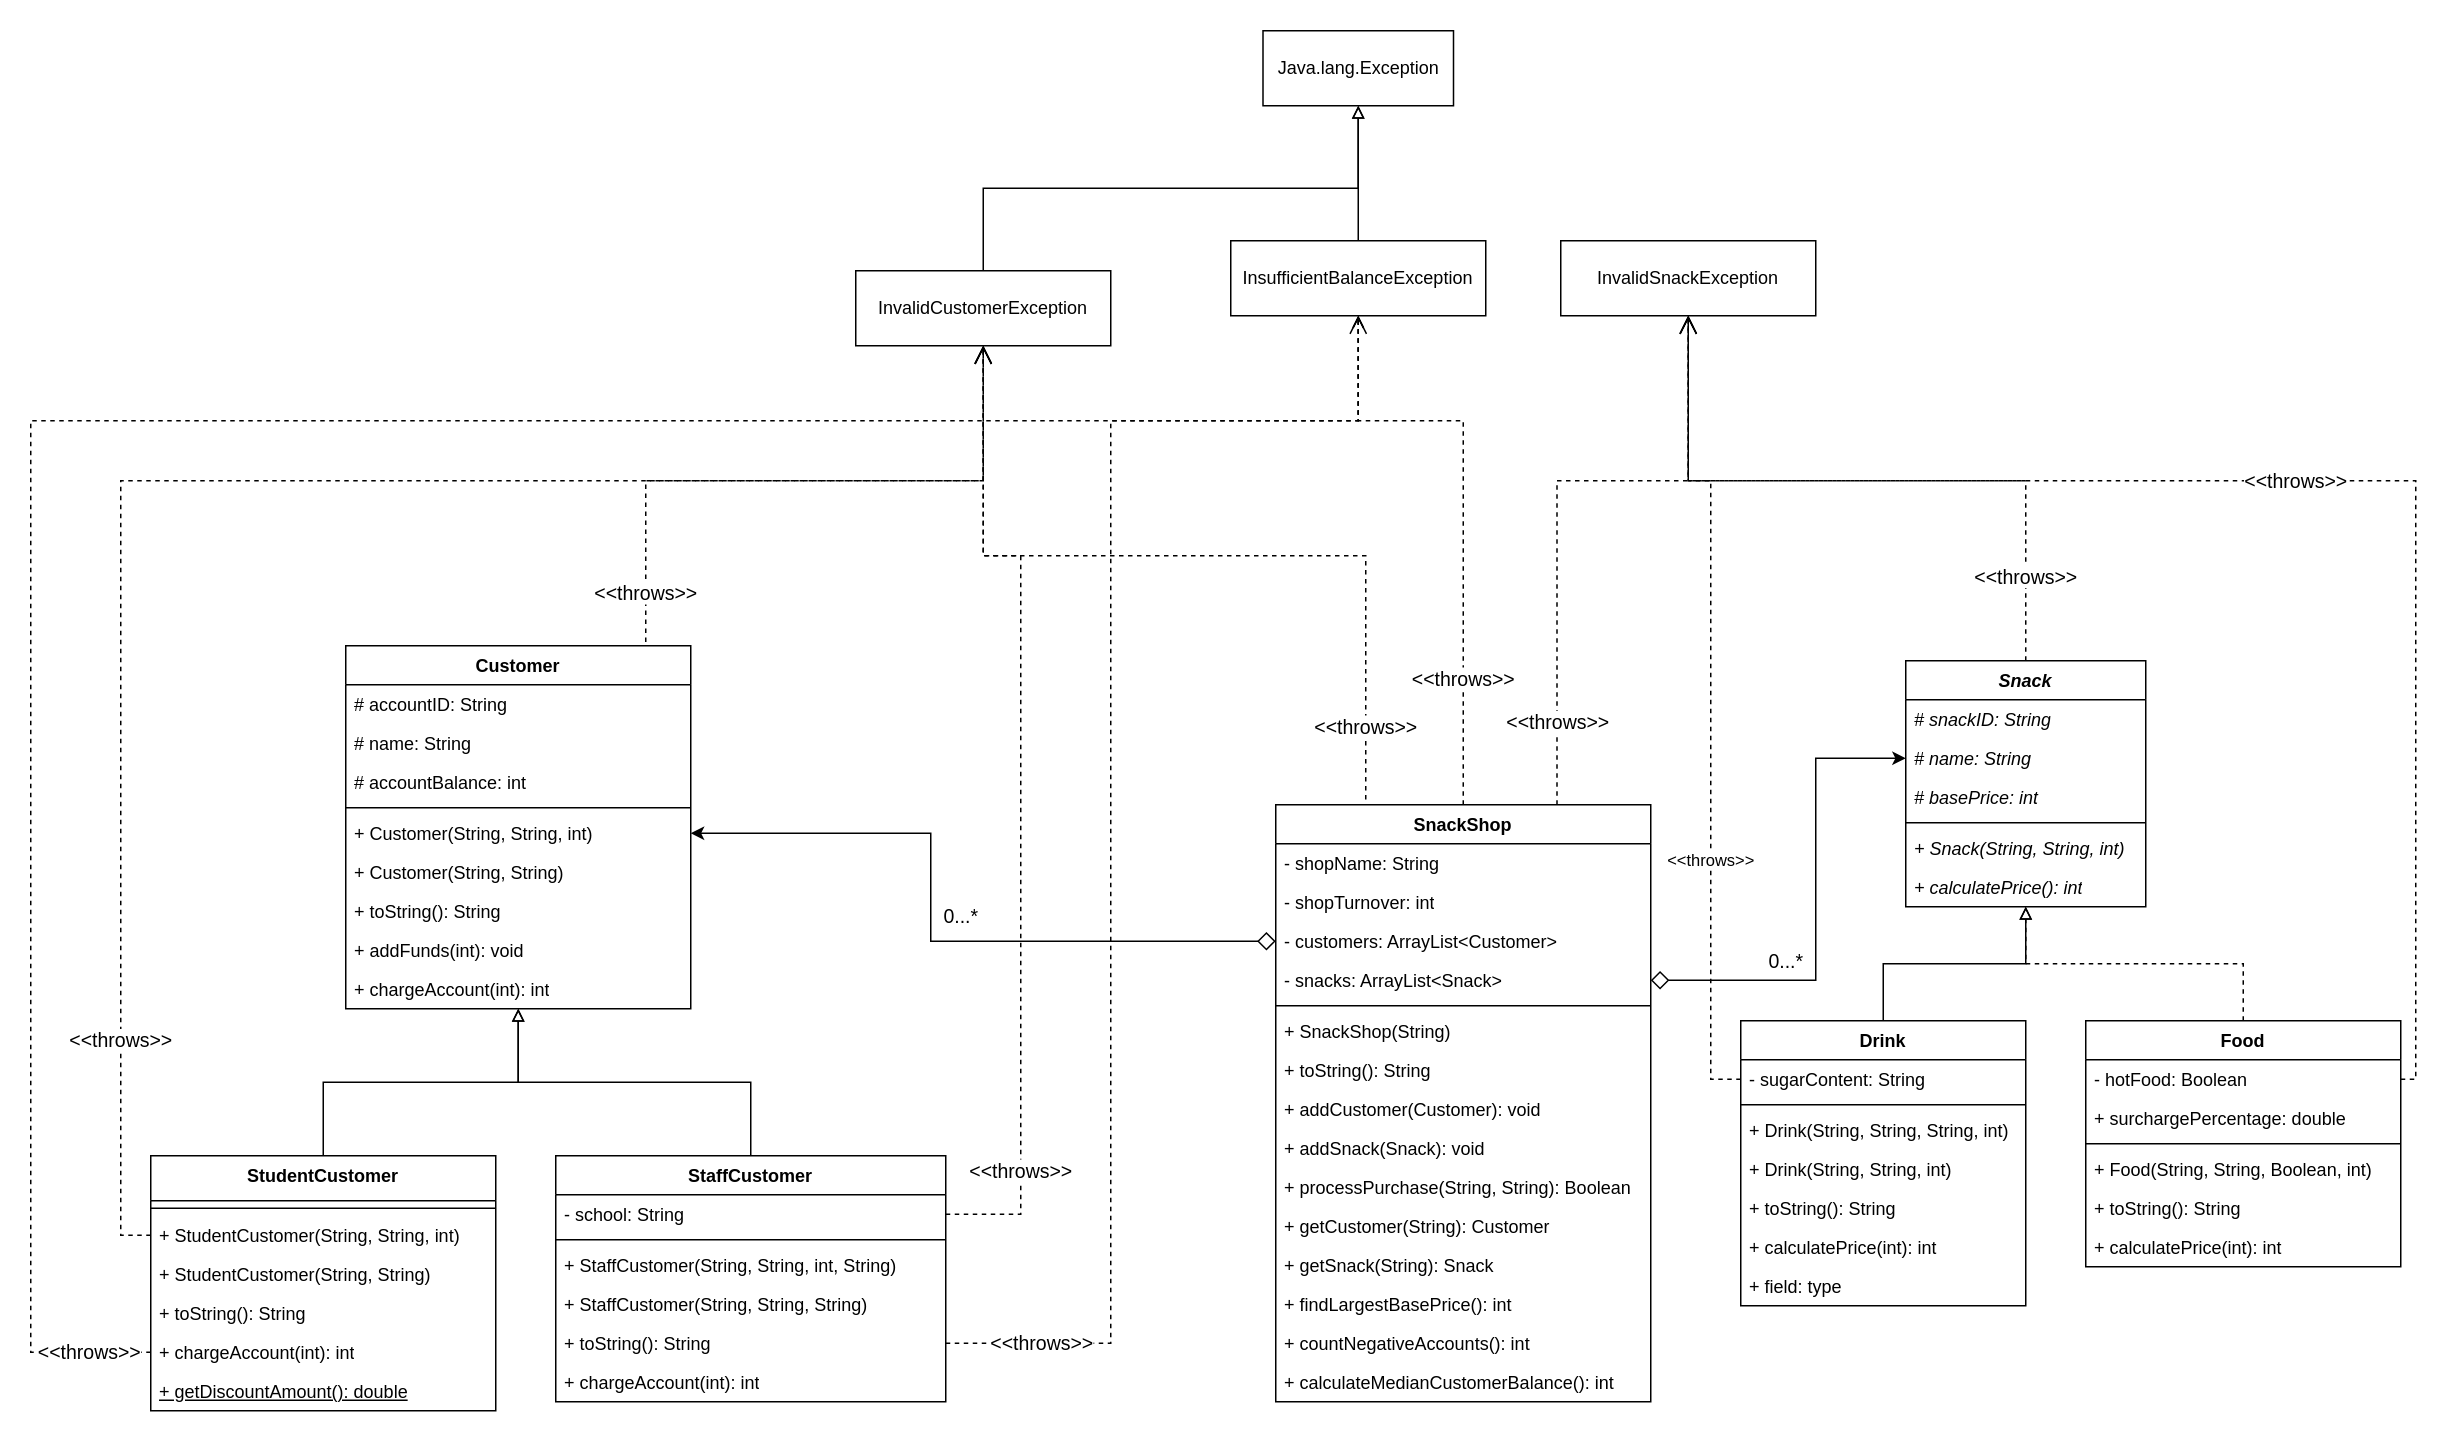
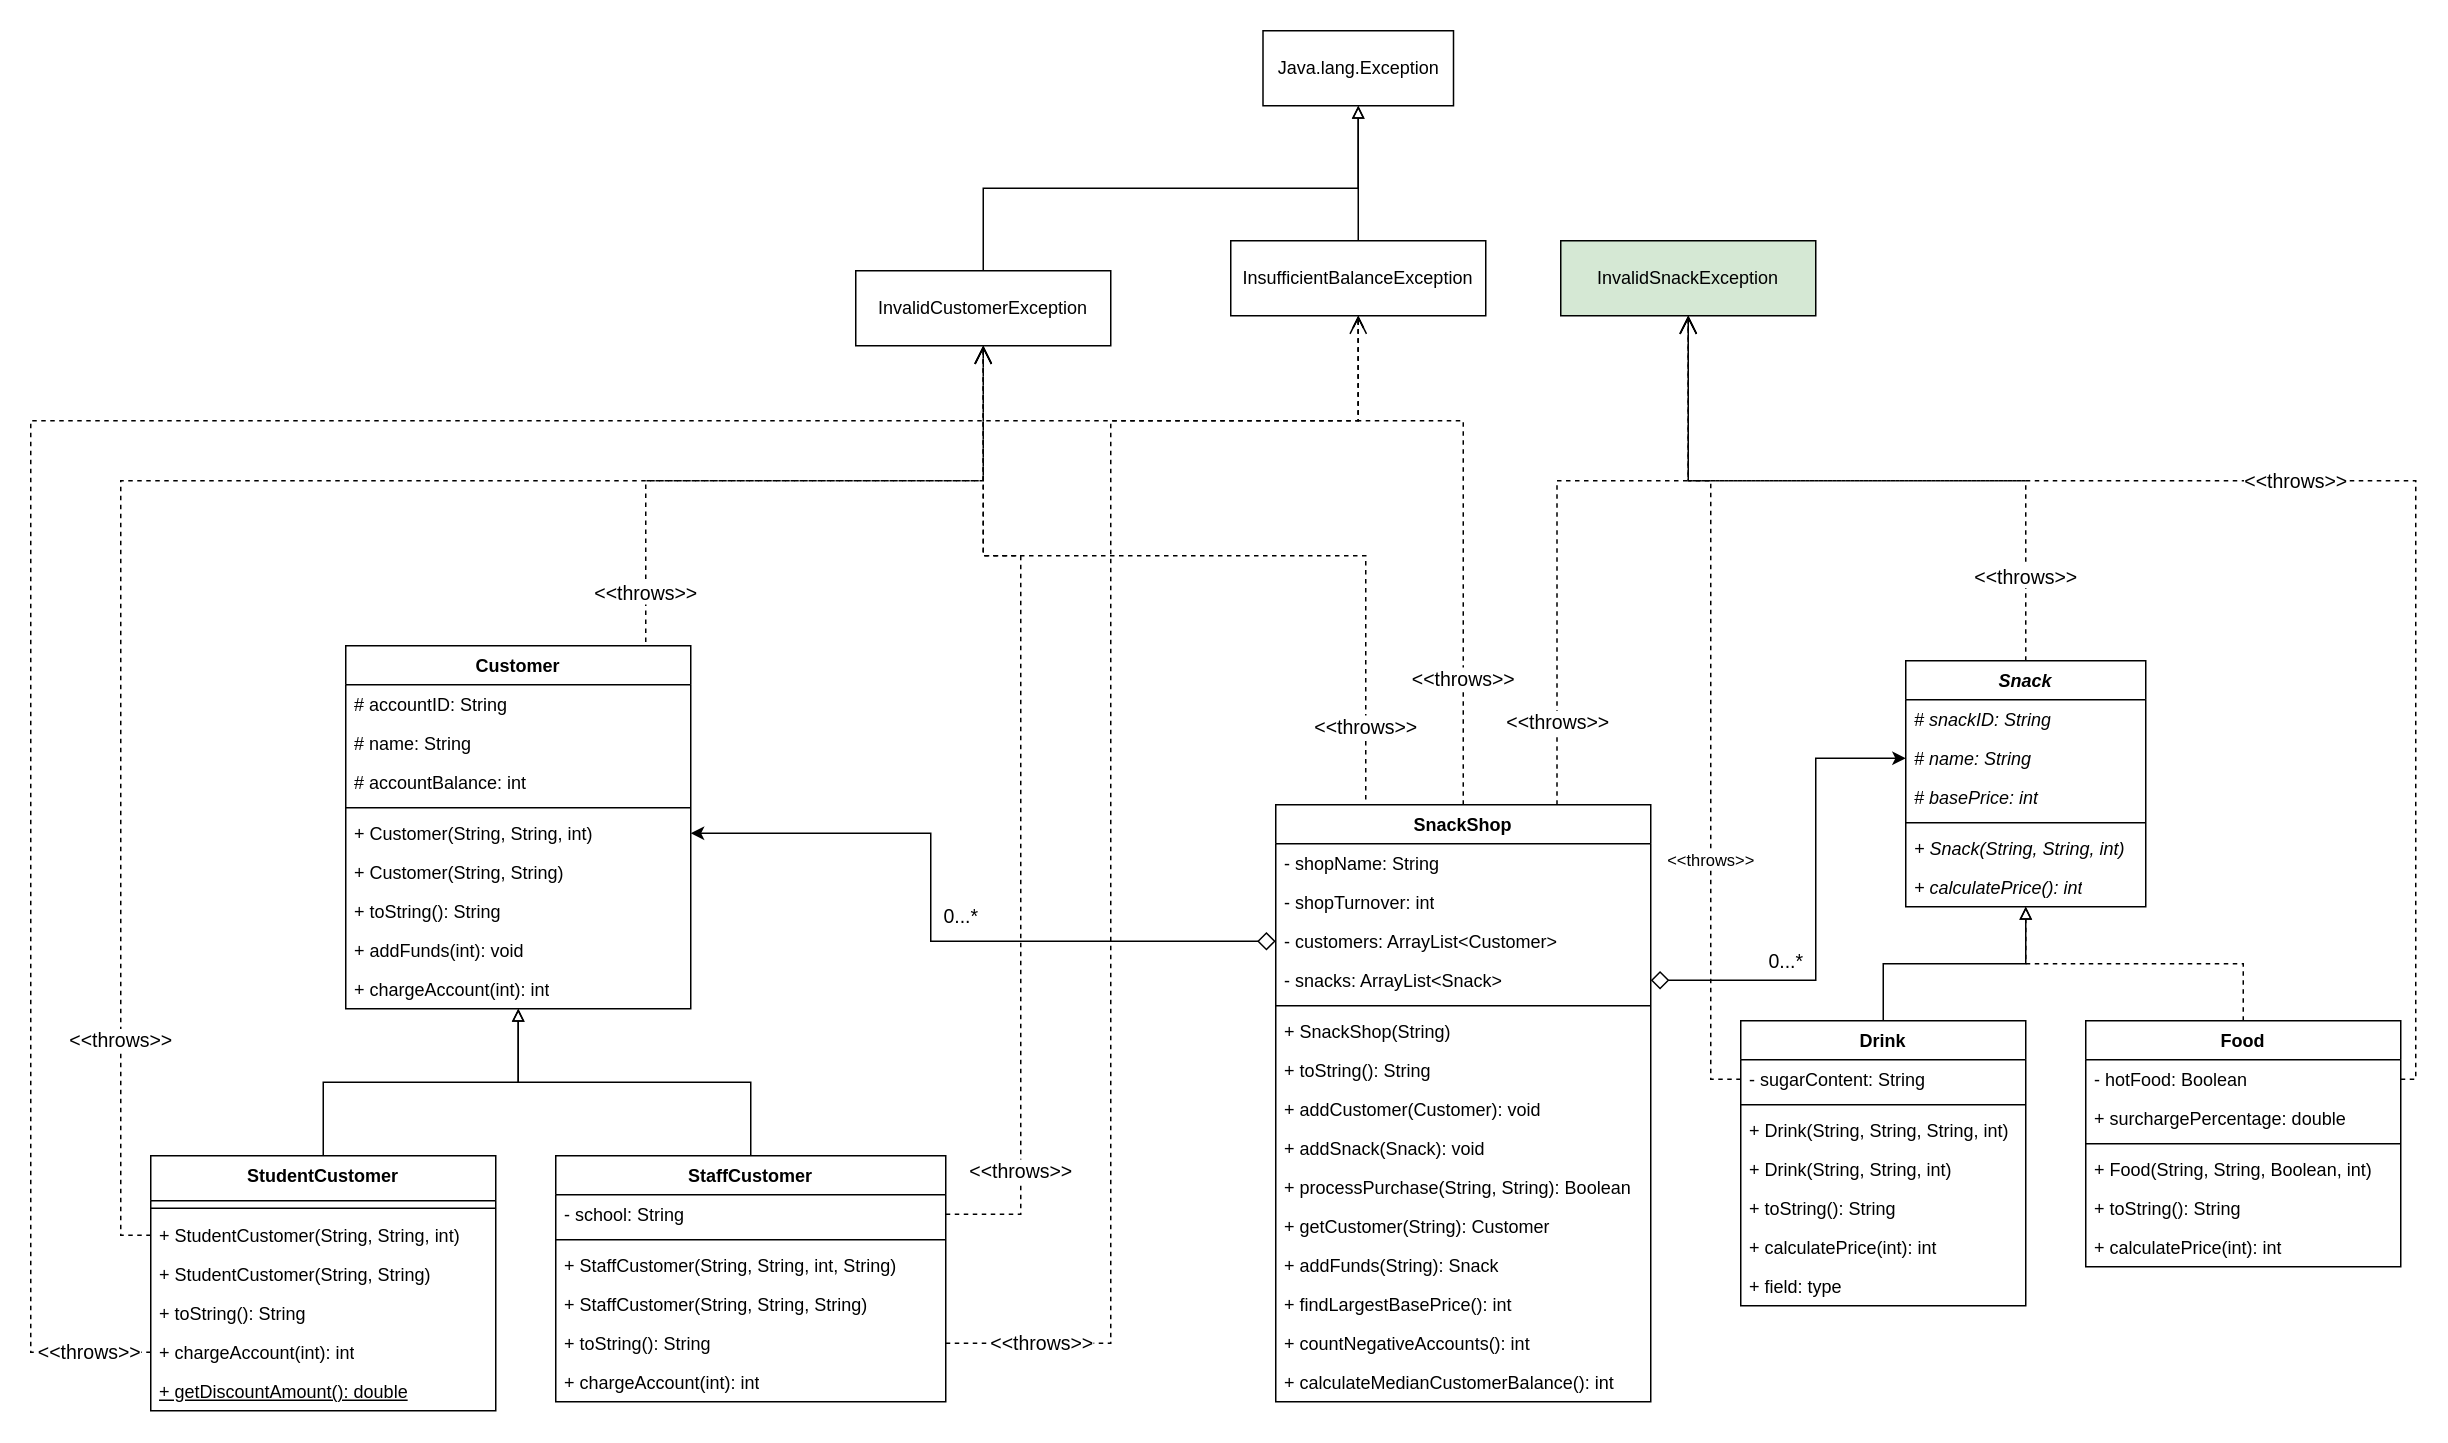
(1688, 278) -> (1688, 278)
(1401, 1267) -> (1401, 1267)
